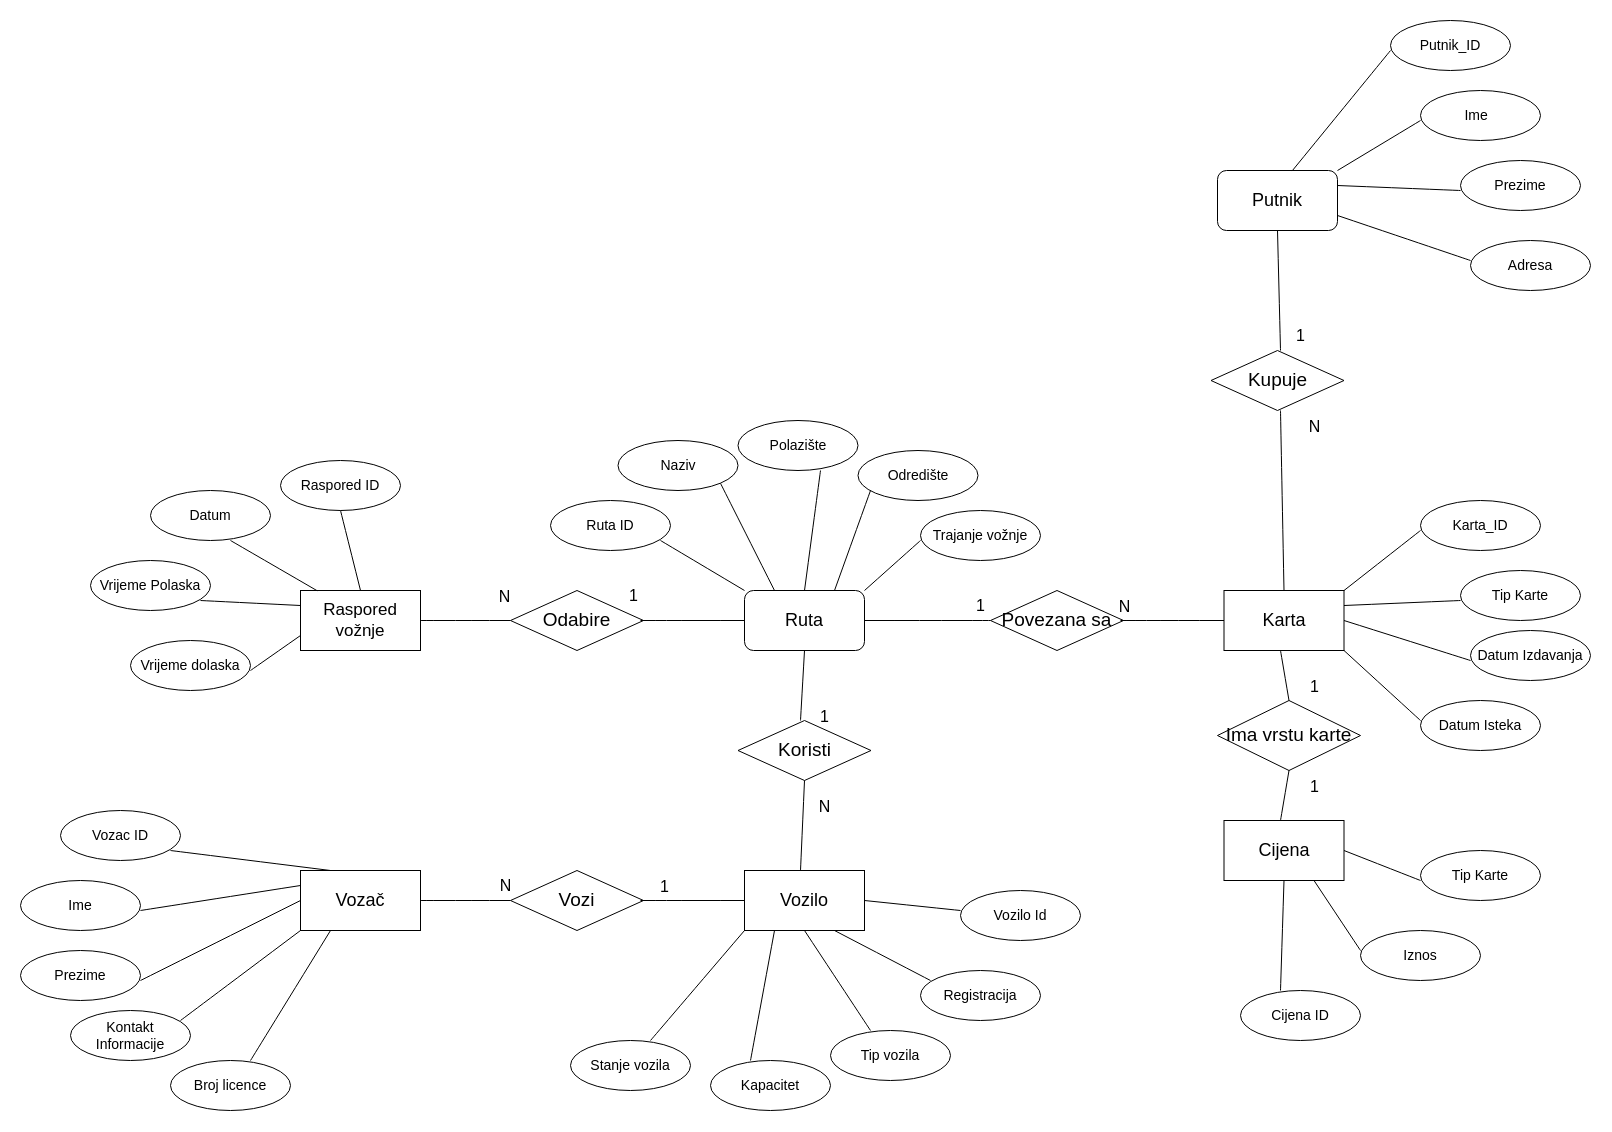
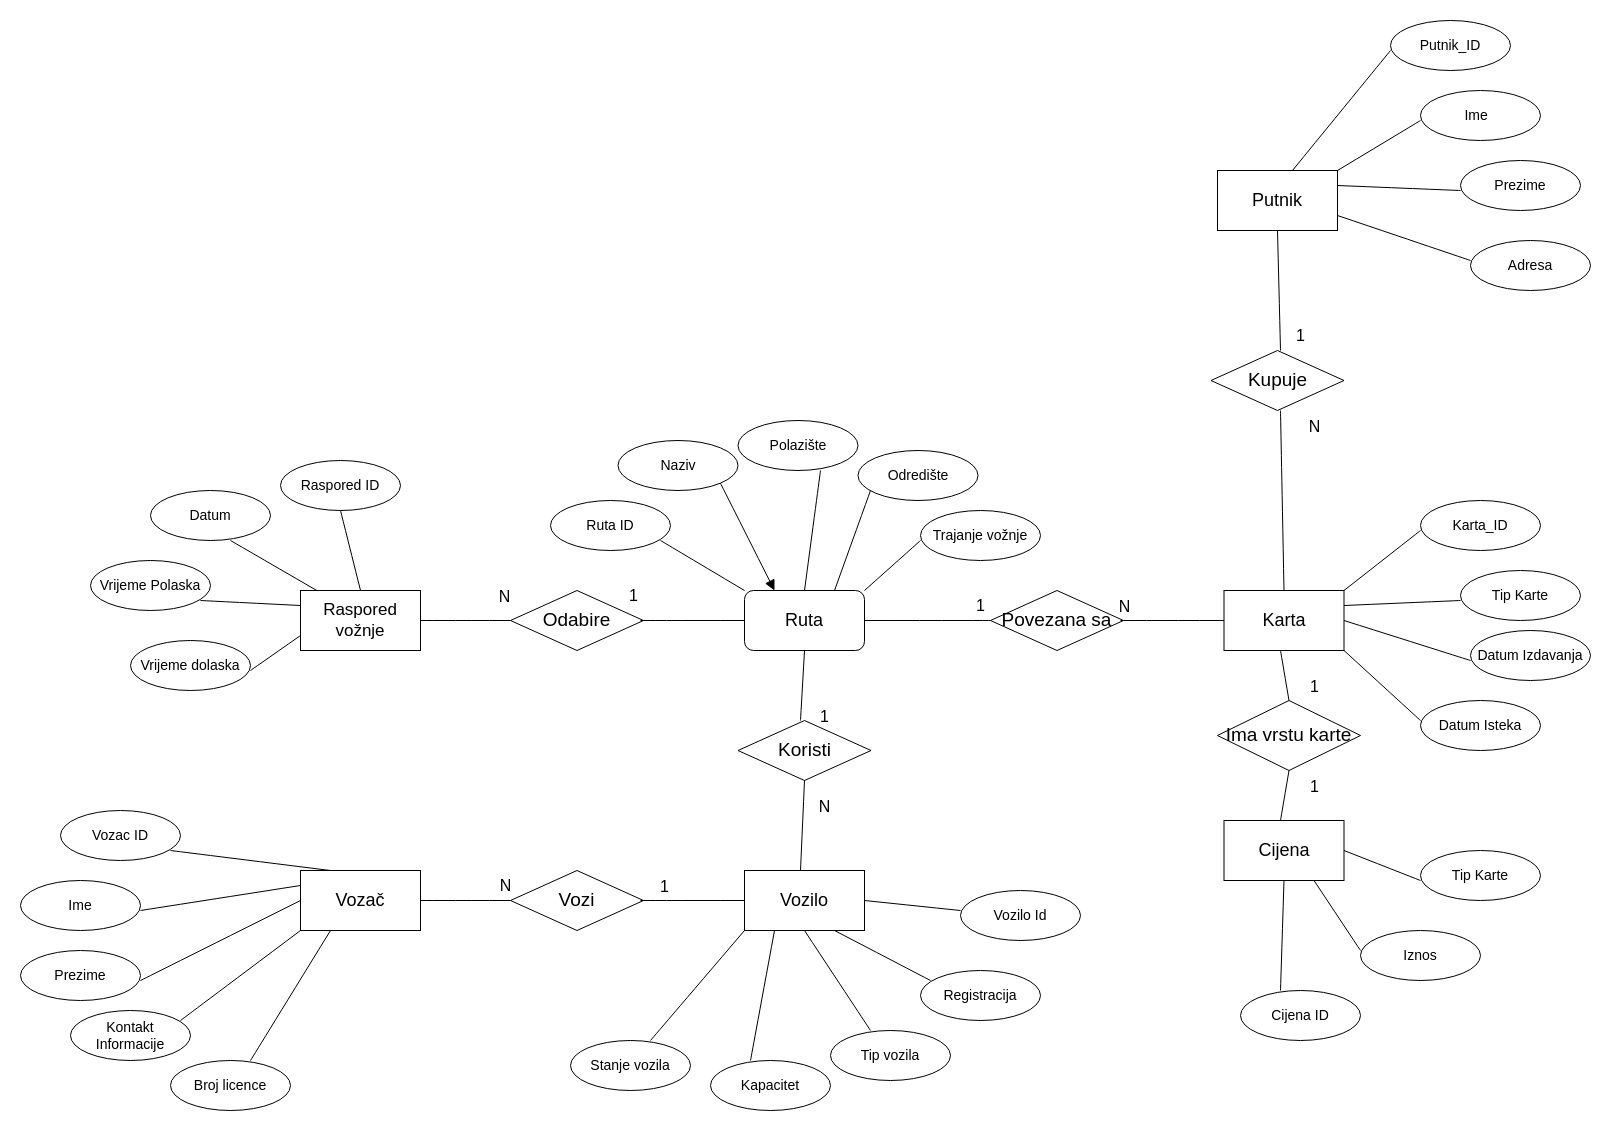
(1278, 201) -> (1278, 201)
(772, 585) -> (769, 580)
